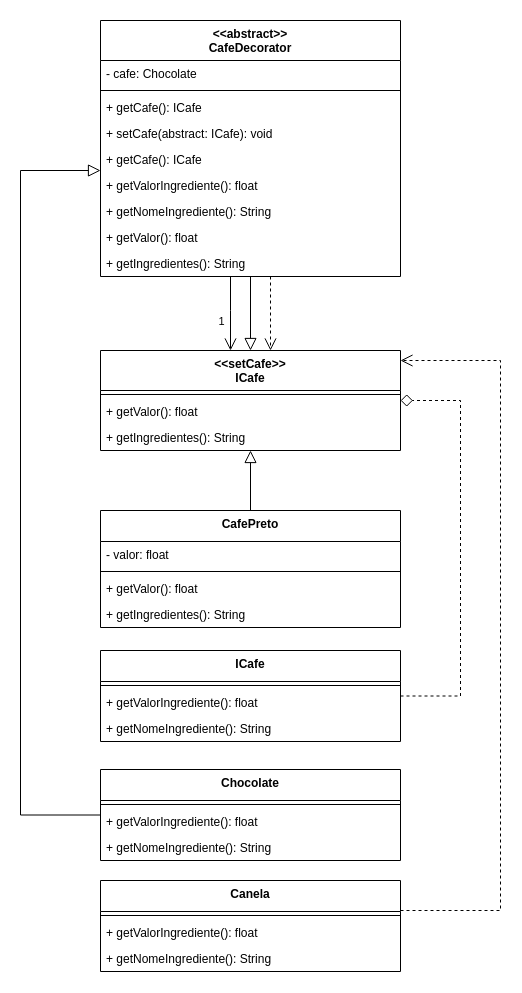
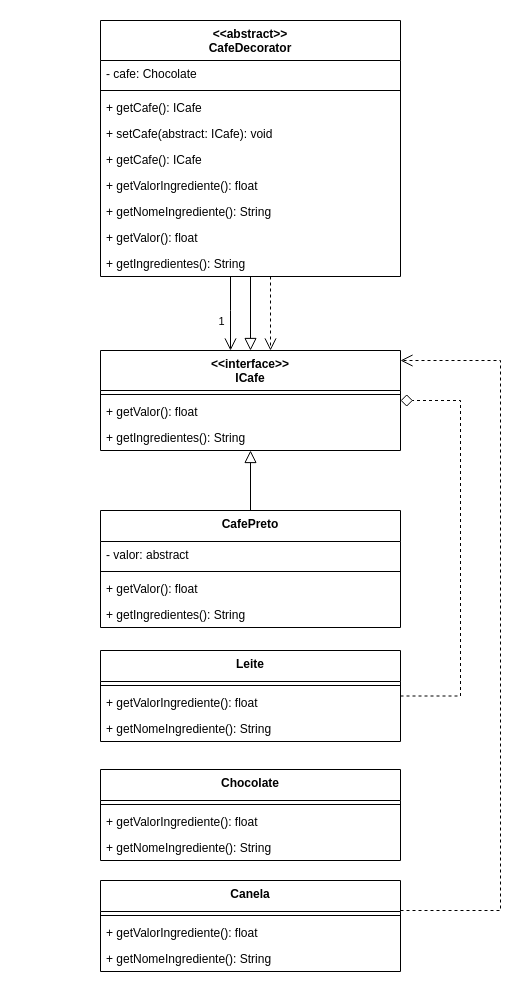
(251, 372) -> (251, 372)
(21, 499) -> none
(146, 556) -> (157, 556)
(251, 665) -> (251, 665)
